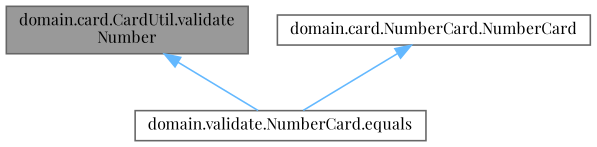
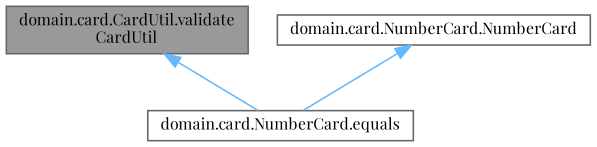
(127, 30) -> (127, 30)
(281, 126) -> (281, 126)
